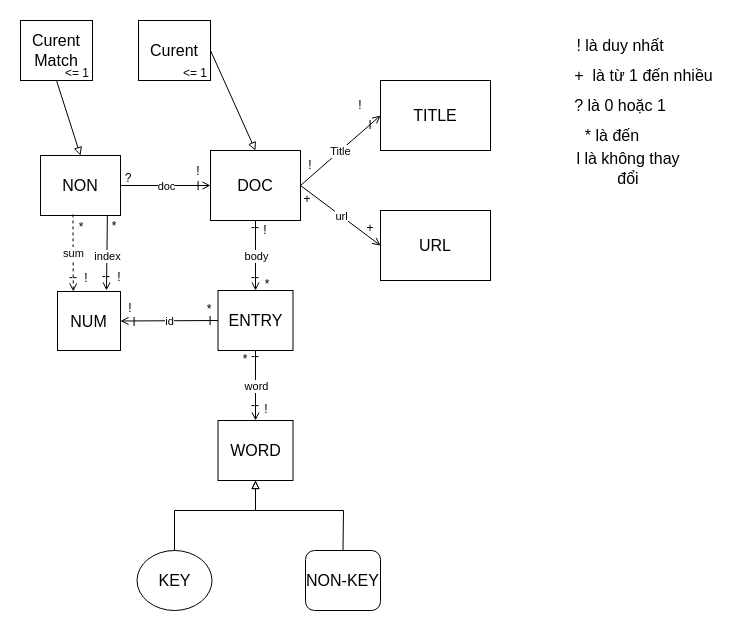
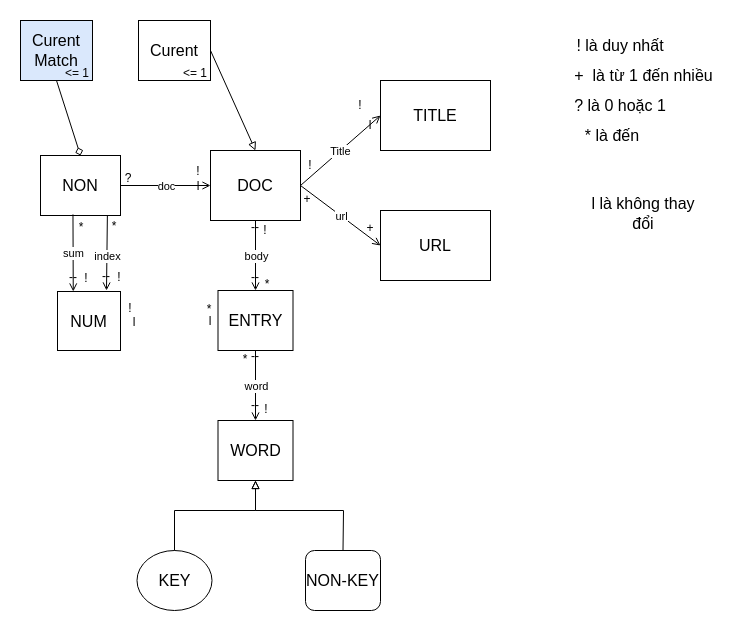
(57, 51) -> (57, 51)
(77, 146) -> (78, 146)
(629, 169) -> (644, 214)
(73, 272) -> (73, 272)
(171, 321) -> none
